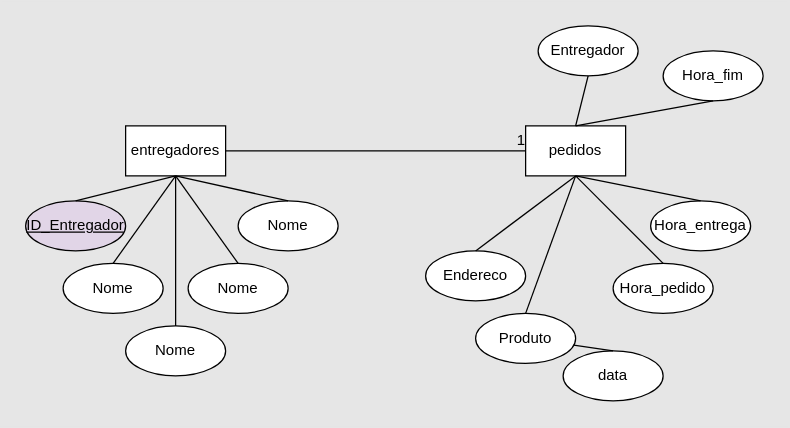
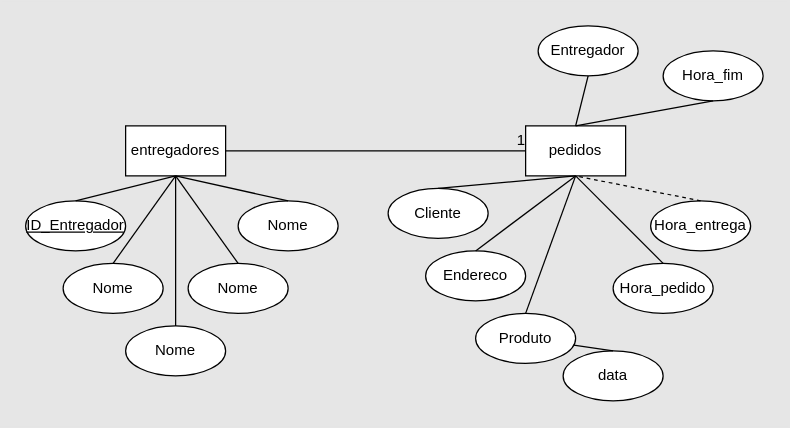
none -> (502, 182)
(640, 188) -> (640, 188)
none -> (438, 213)
(76, 226) -> (76, 226)
